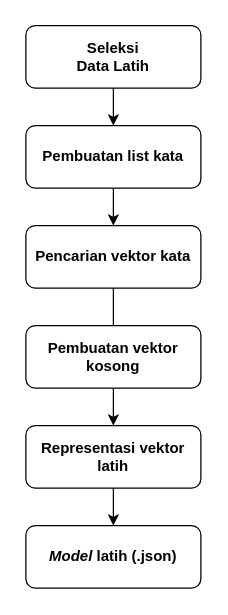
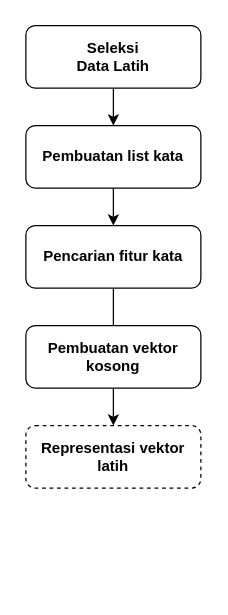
(113, 257) -> (113, 257)
(113, 457) -> (113, 457)
(113, 511) -> none
(113, 557) -> none
